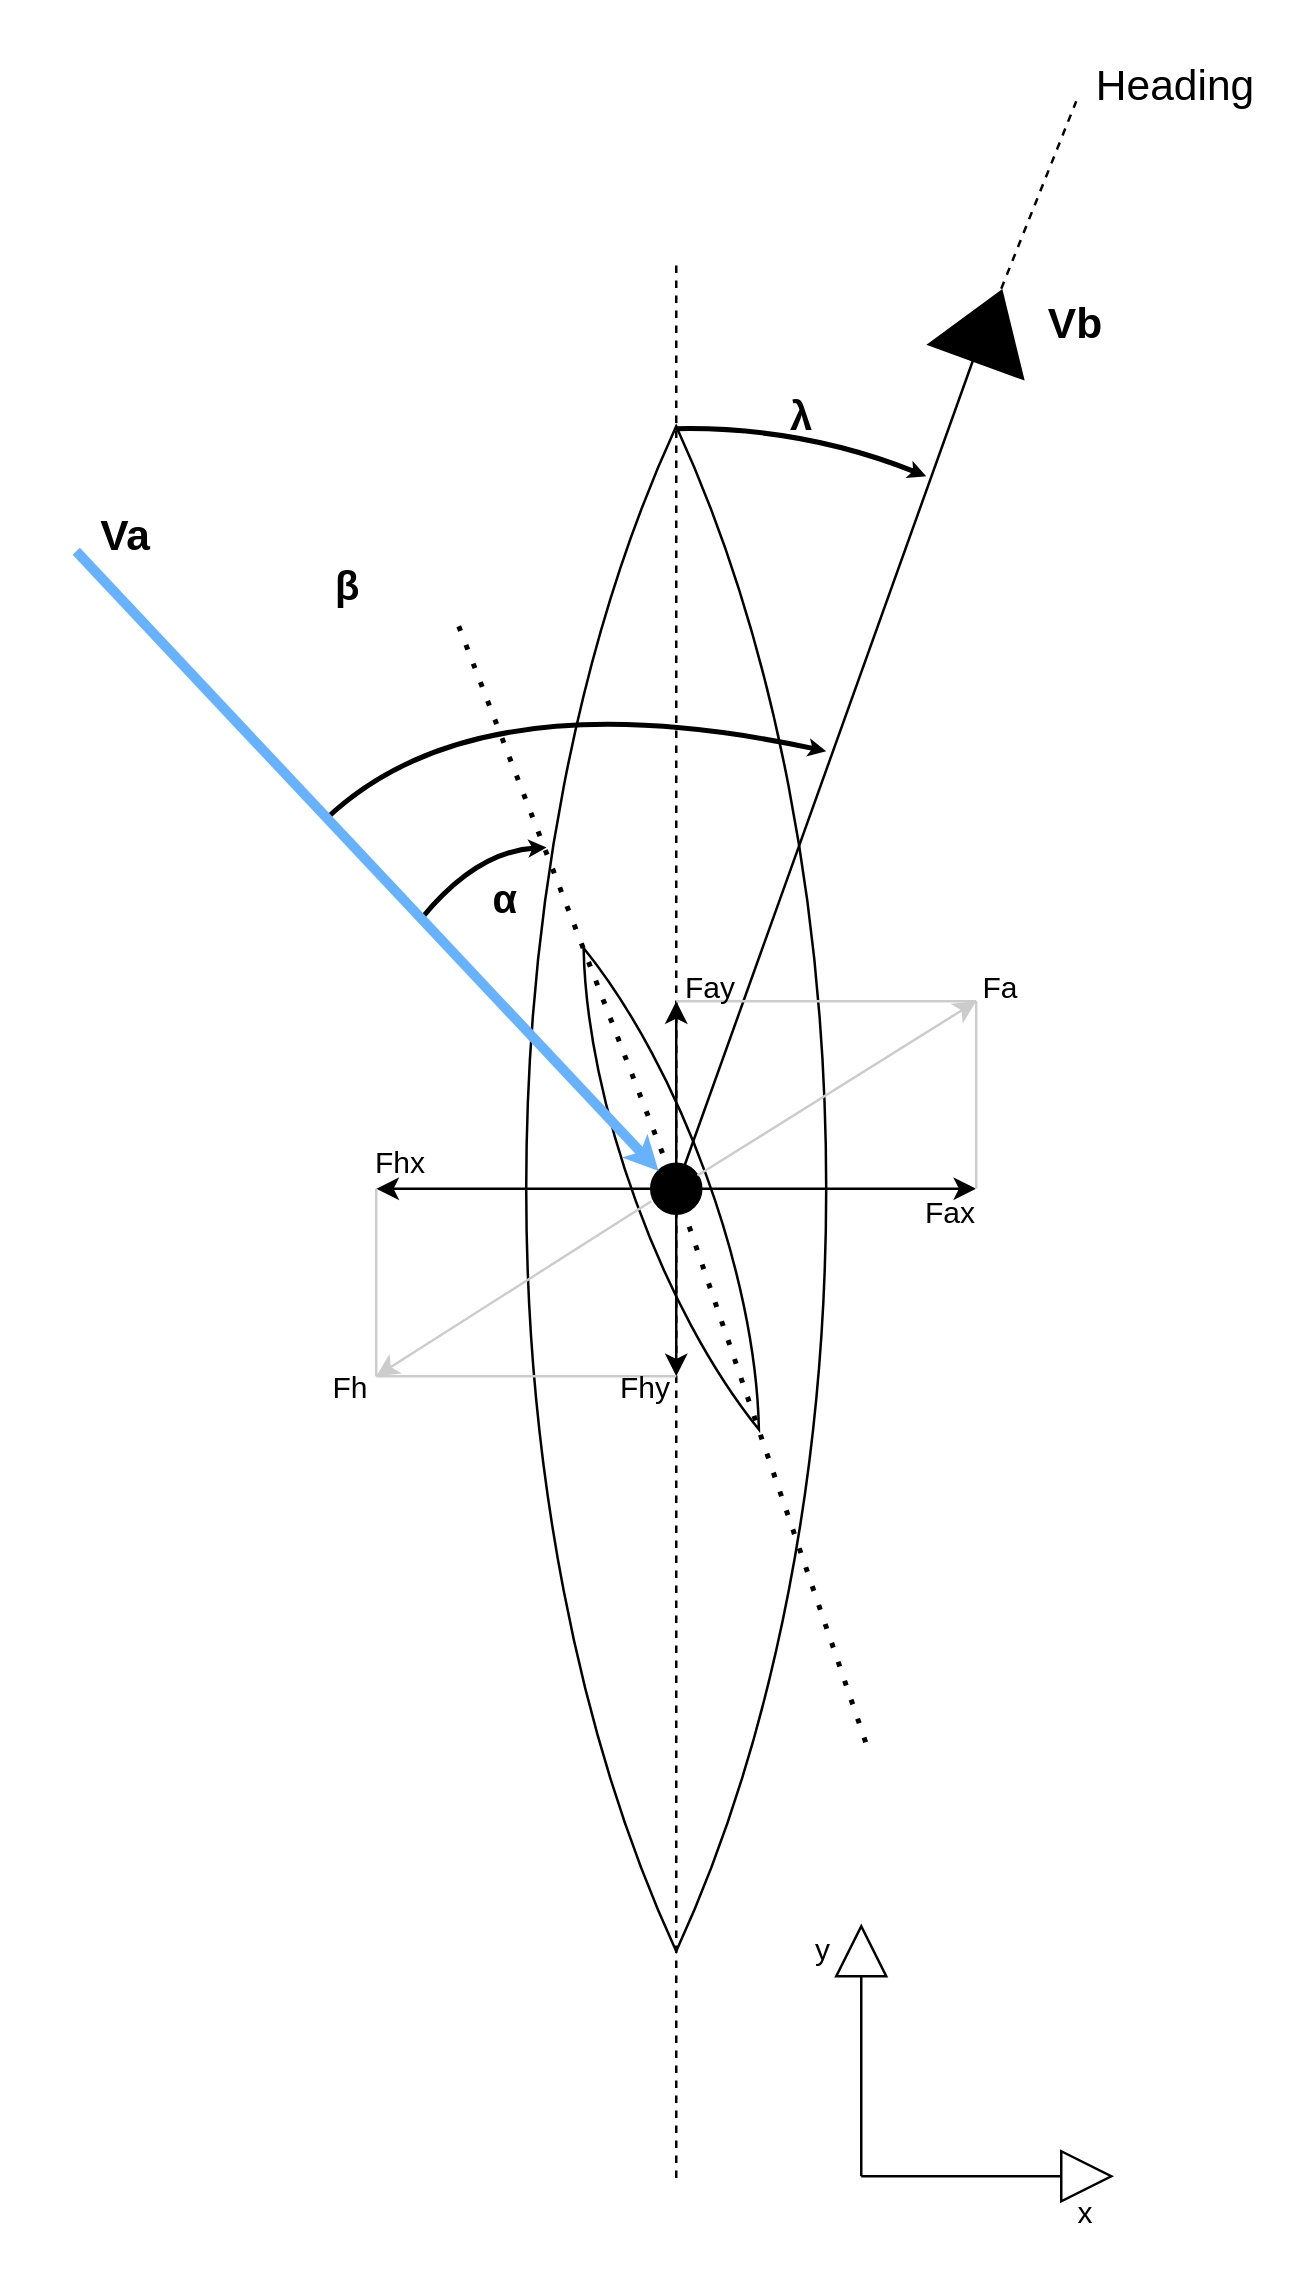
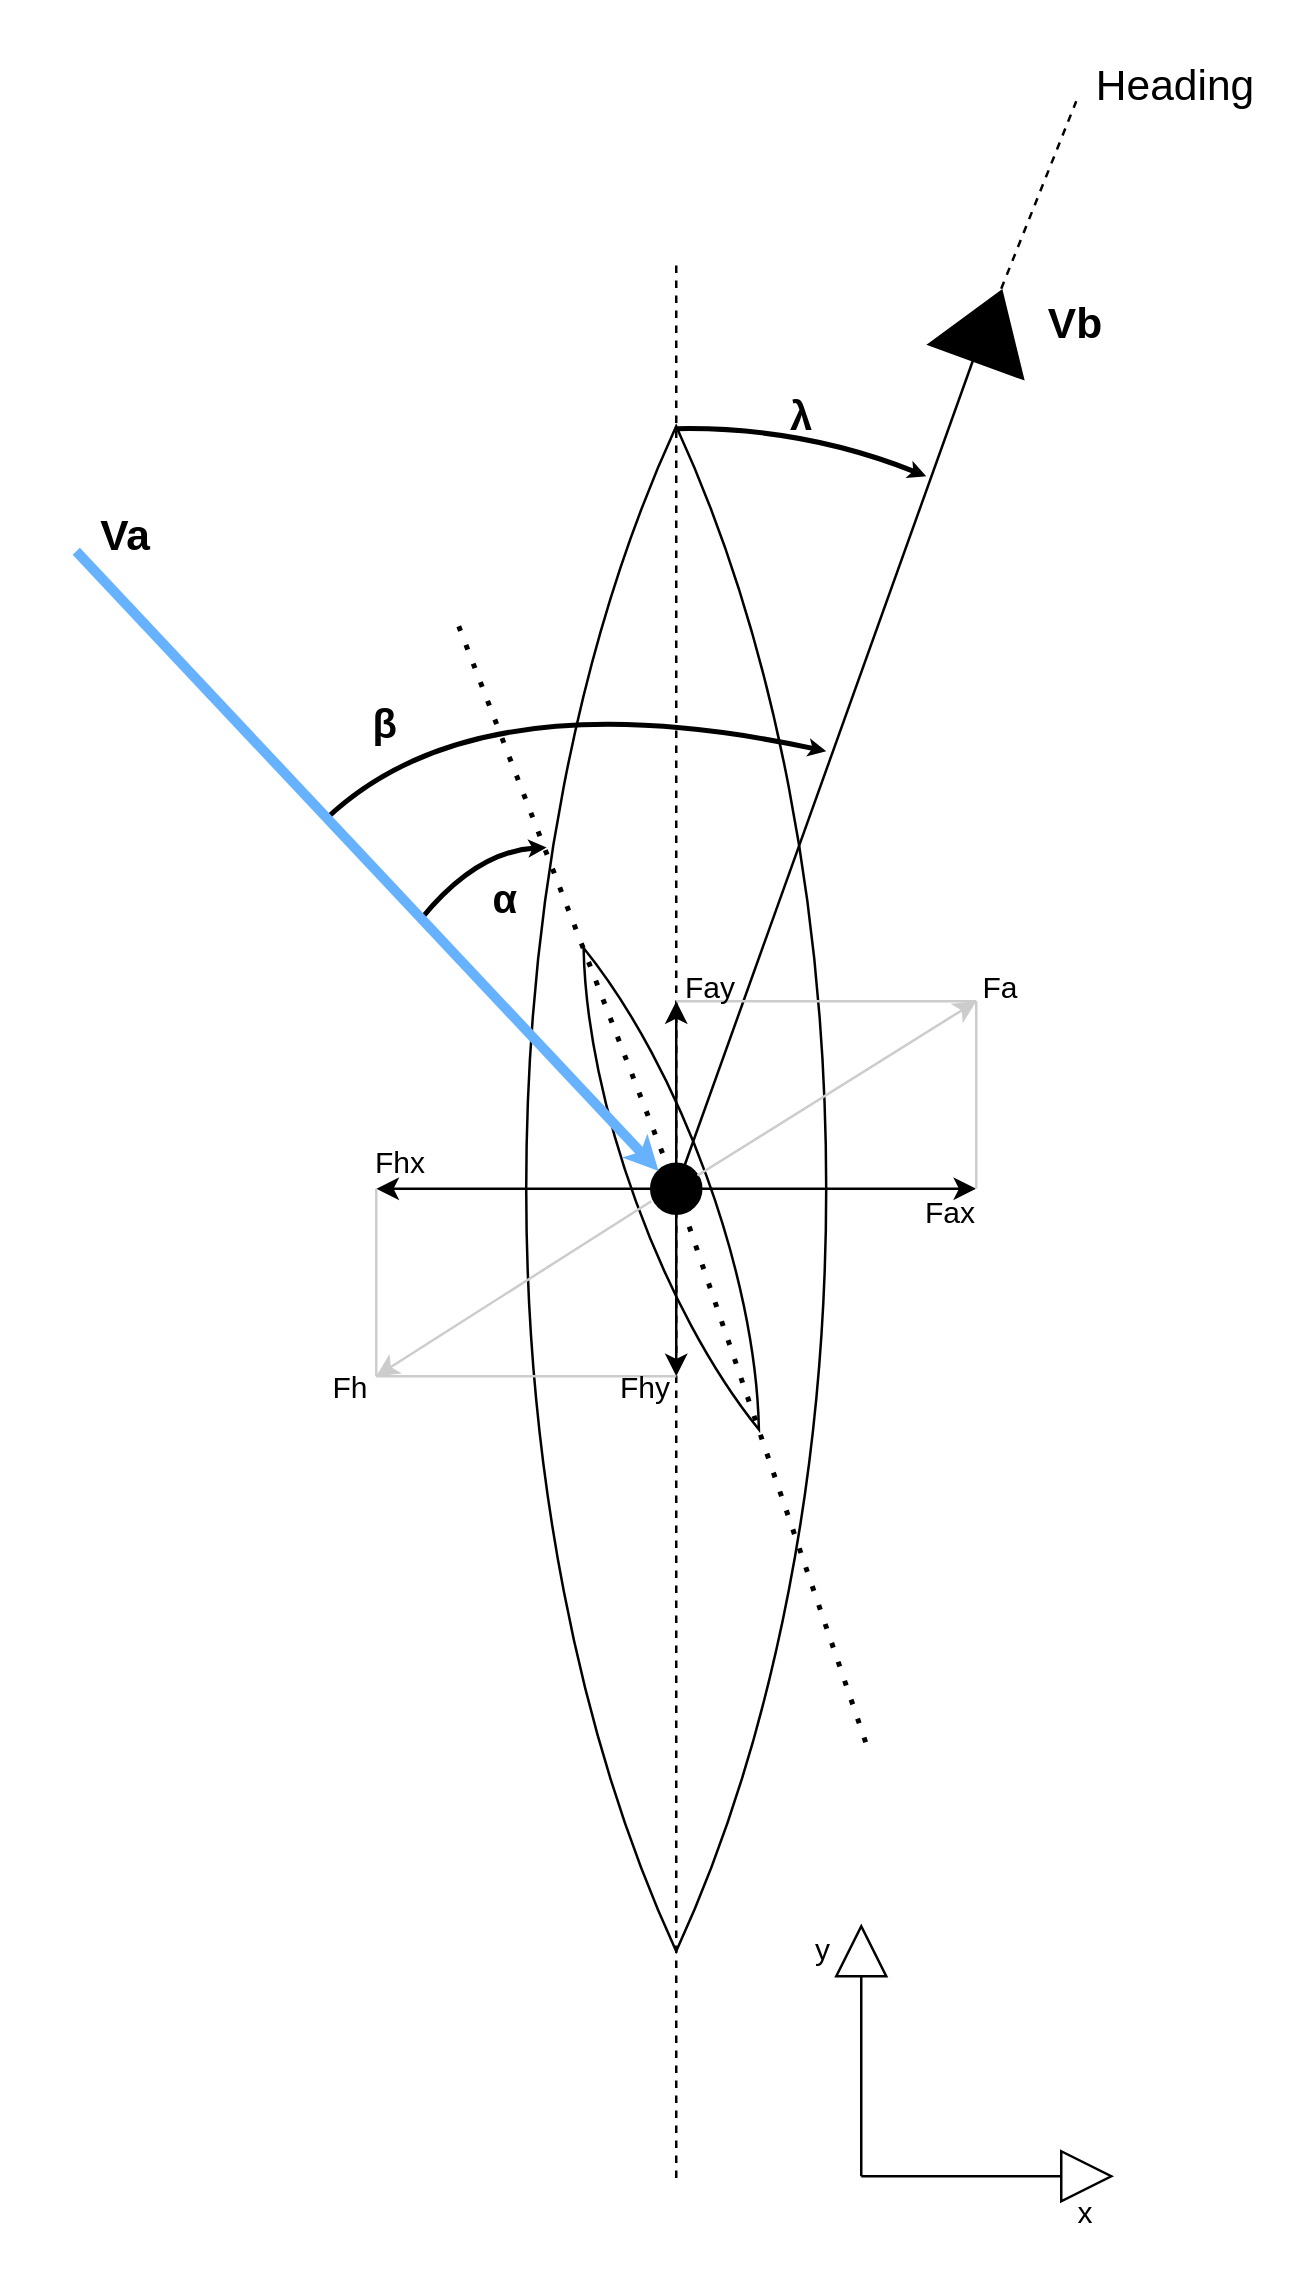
(376, 589) -> (414, 726)
